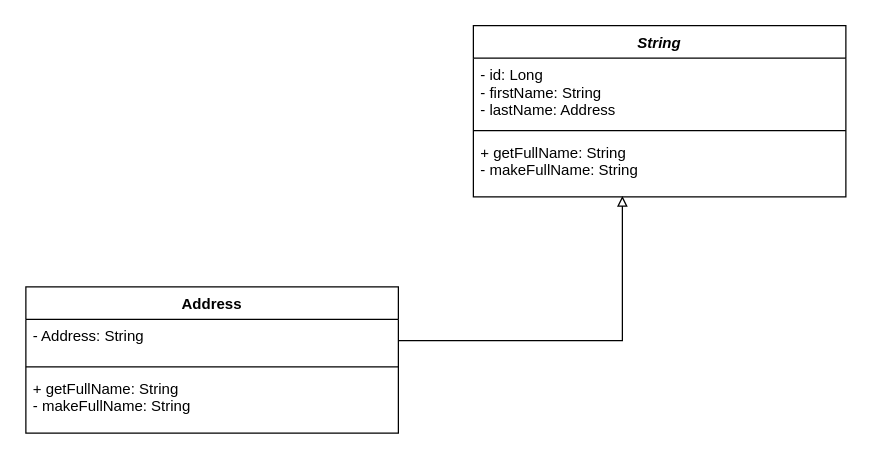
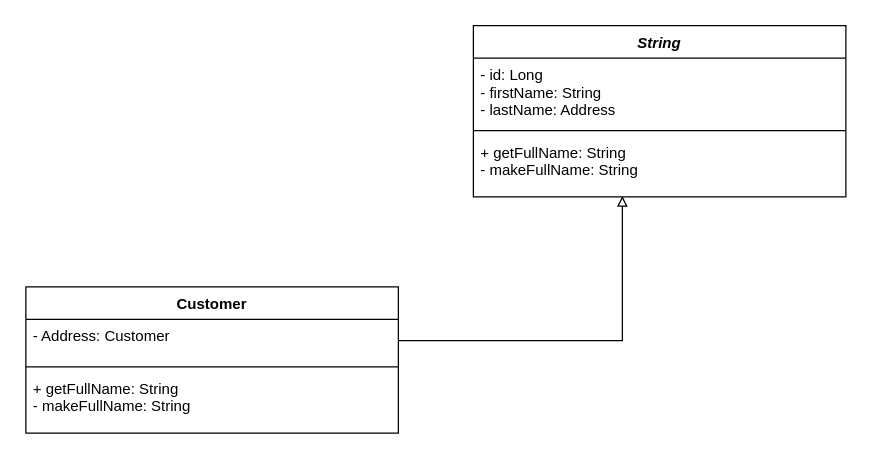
(211, 304) -> (211, 304)
(96, 336) -> (106, 336)
